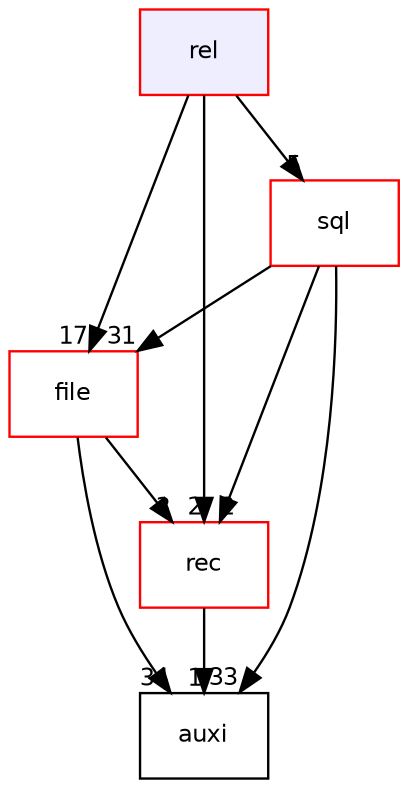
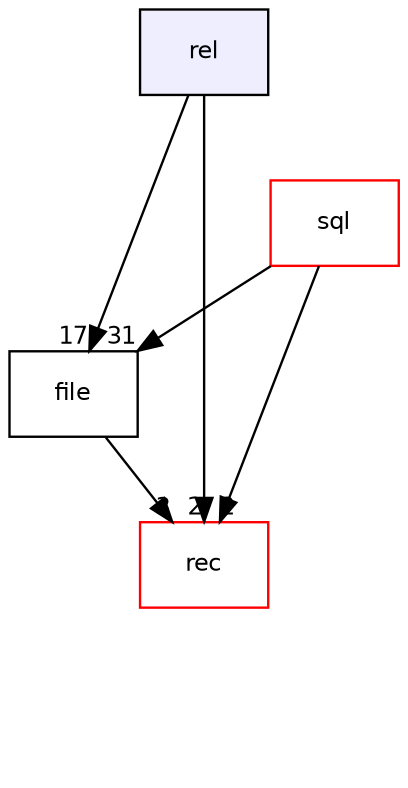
(204, 52) -> (204, 52)
(262, 128) -> none
(74, 394) -> (74, 394)
(204, 736) -> none
